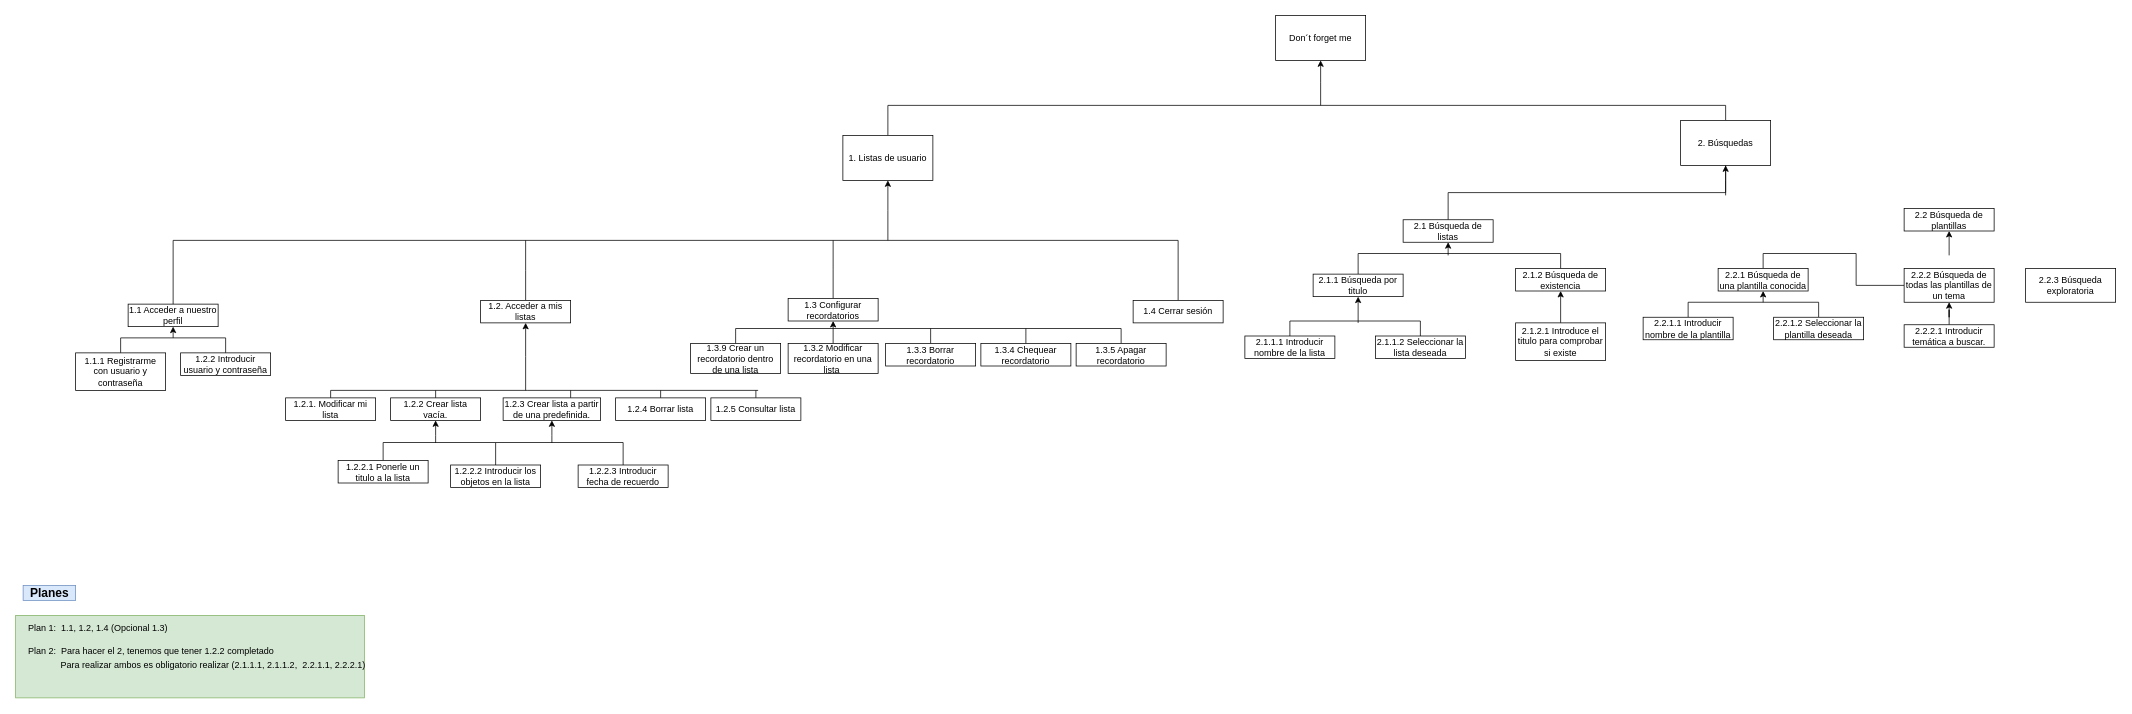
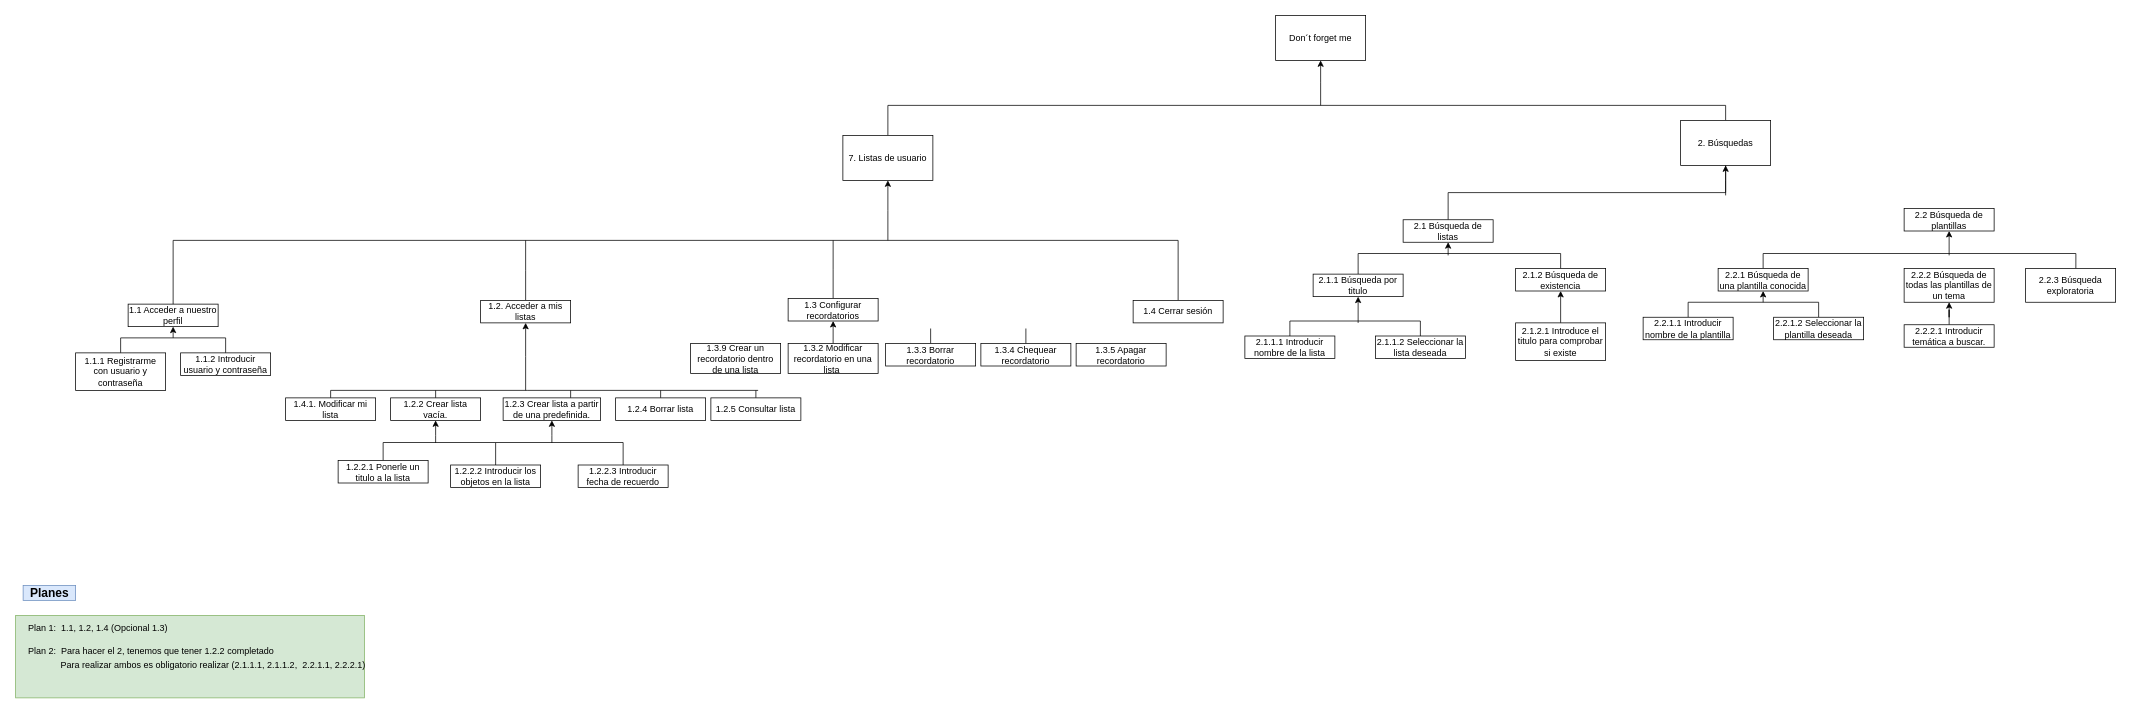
(888, 158) -> (888, 158)
(1863, 285) -> (1972, 254)
(928, 329) -> none
(225, 364) -> (225, 364)
(330, 409) -> (330, 409)
